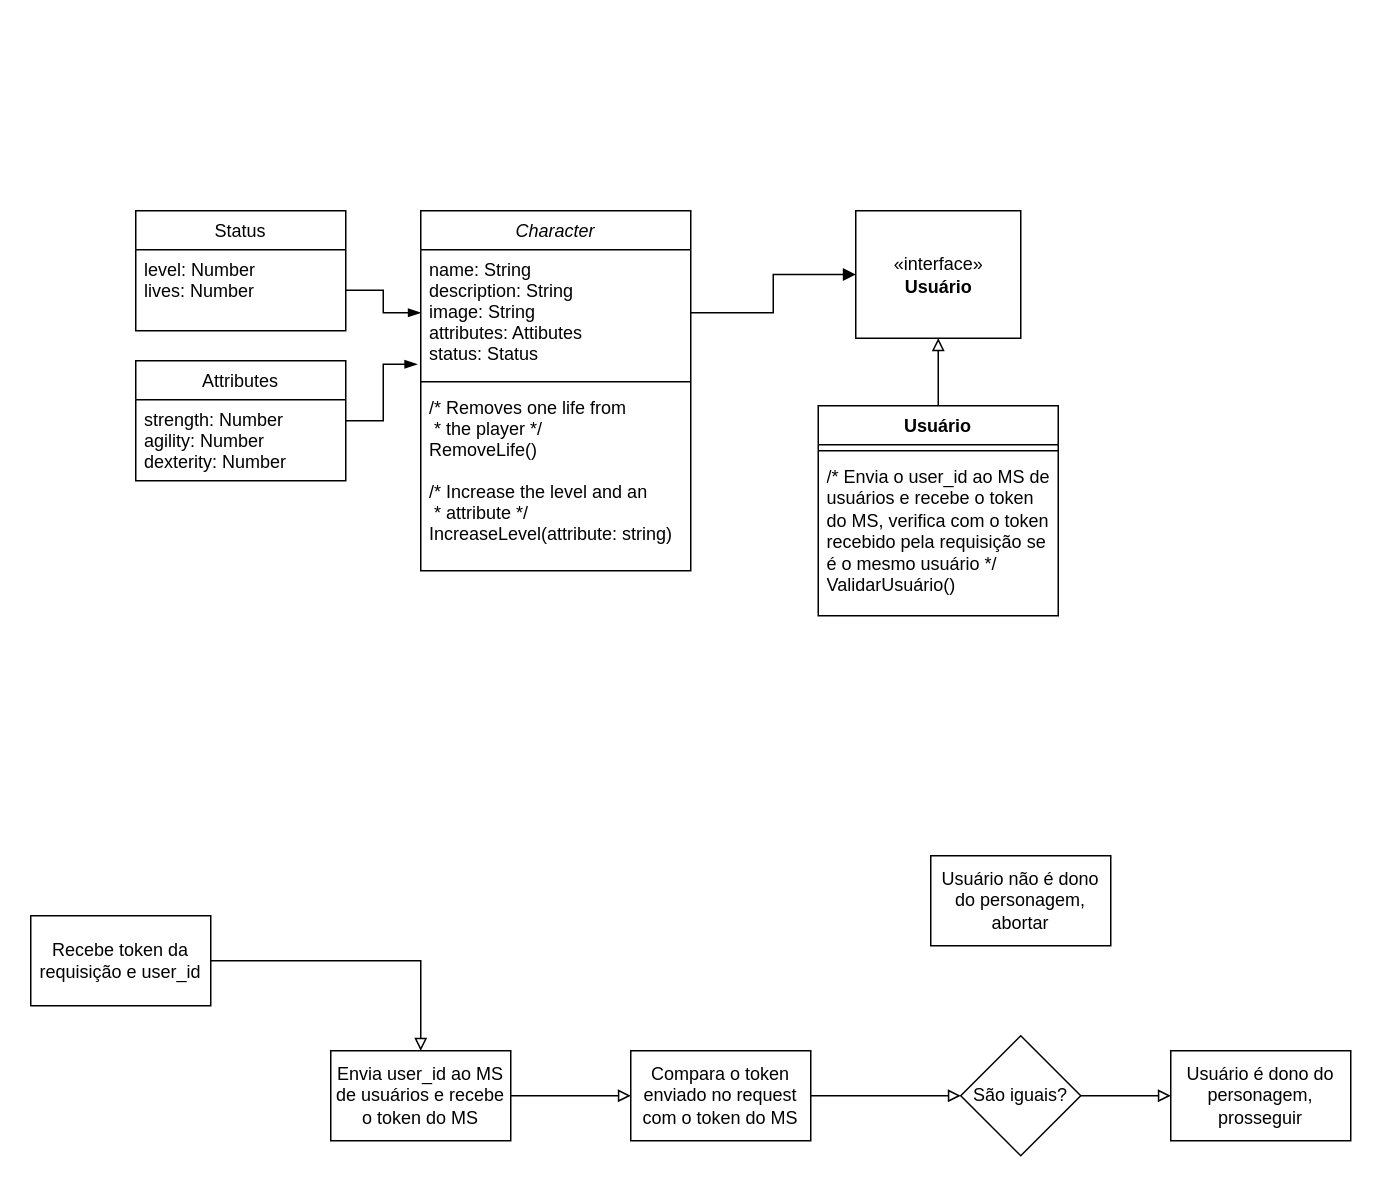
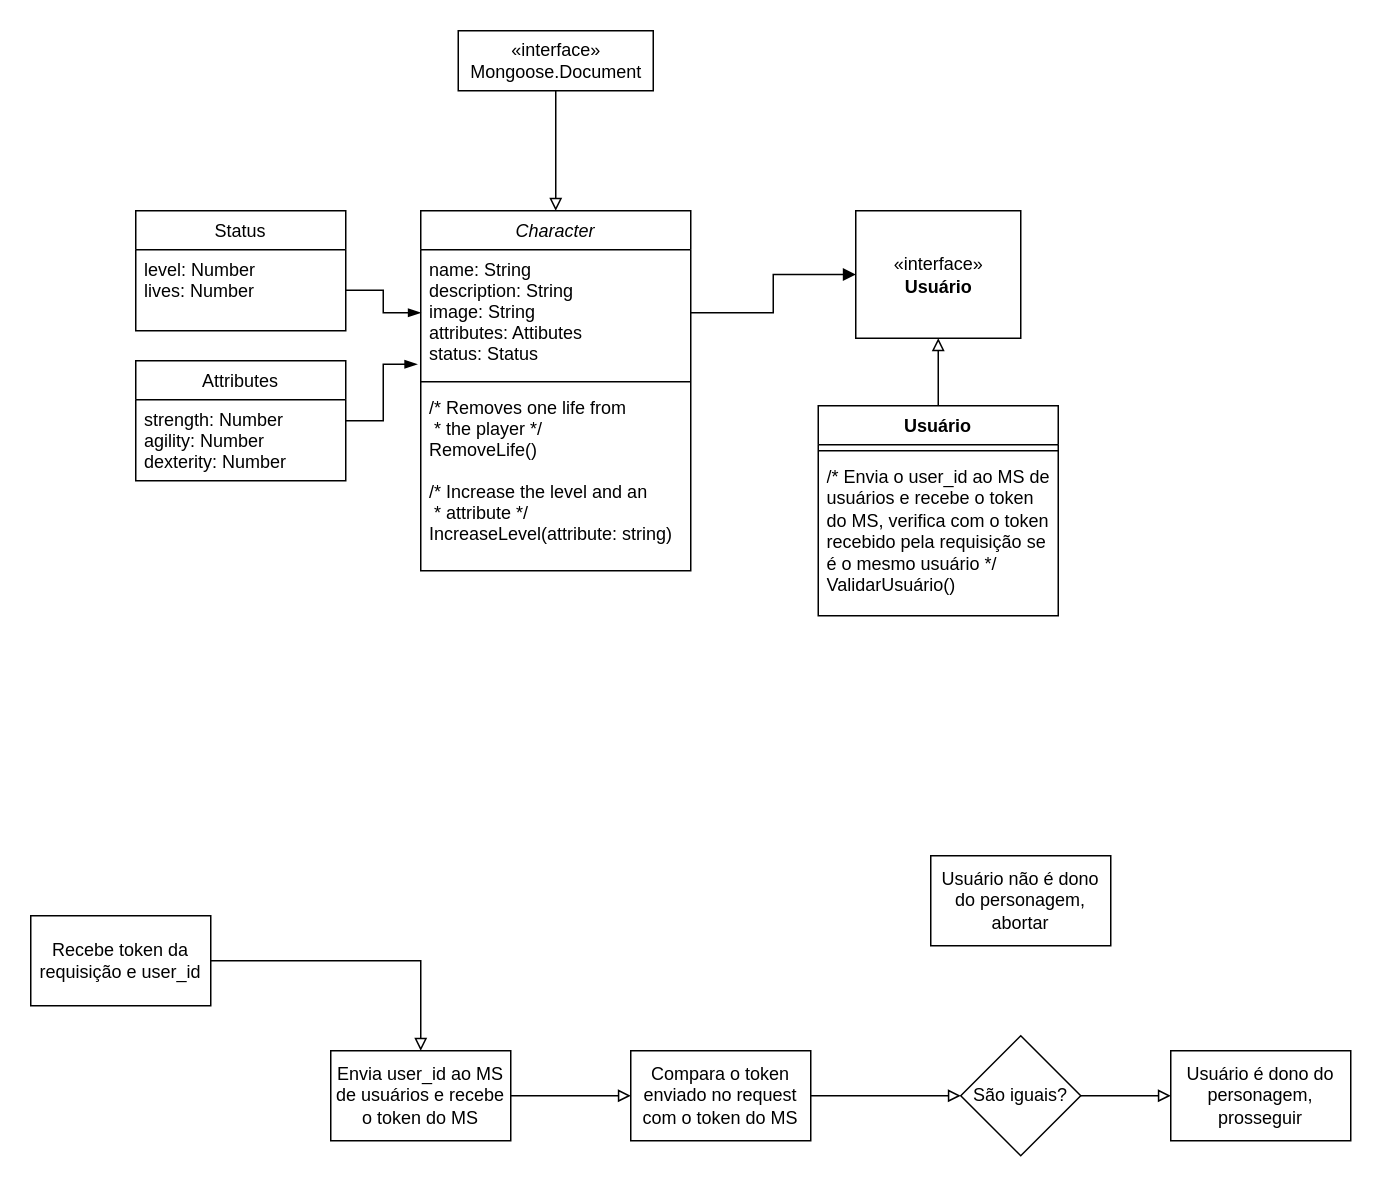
none -> (556, 61)
none -> (556, 144)
